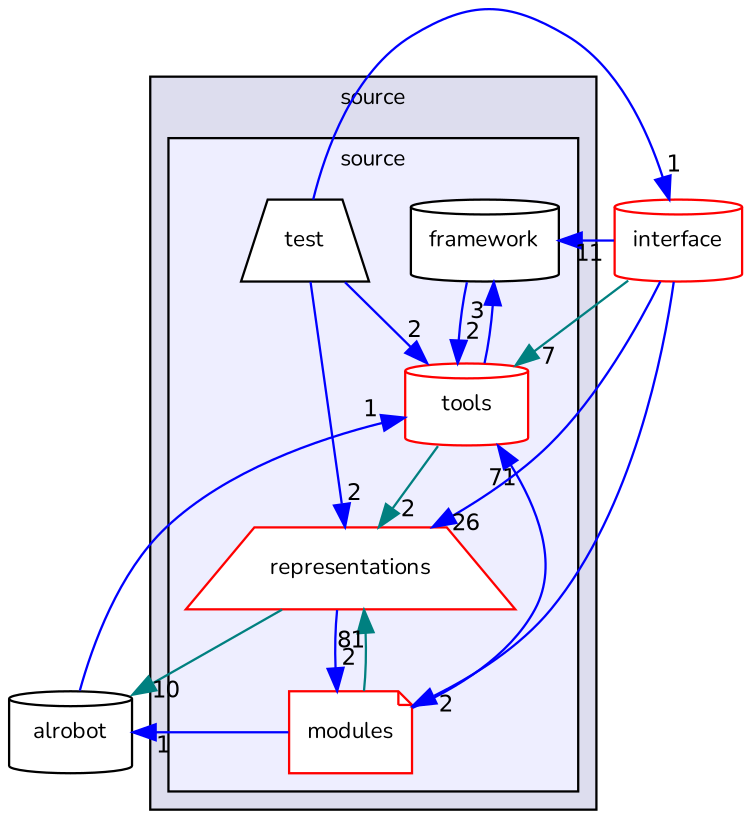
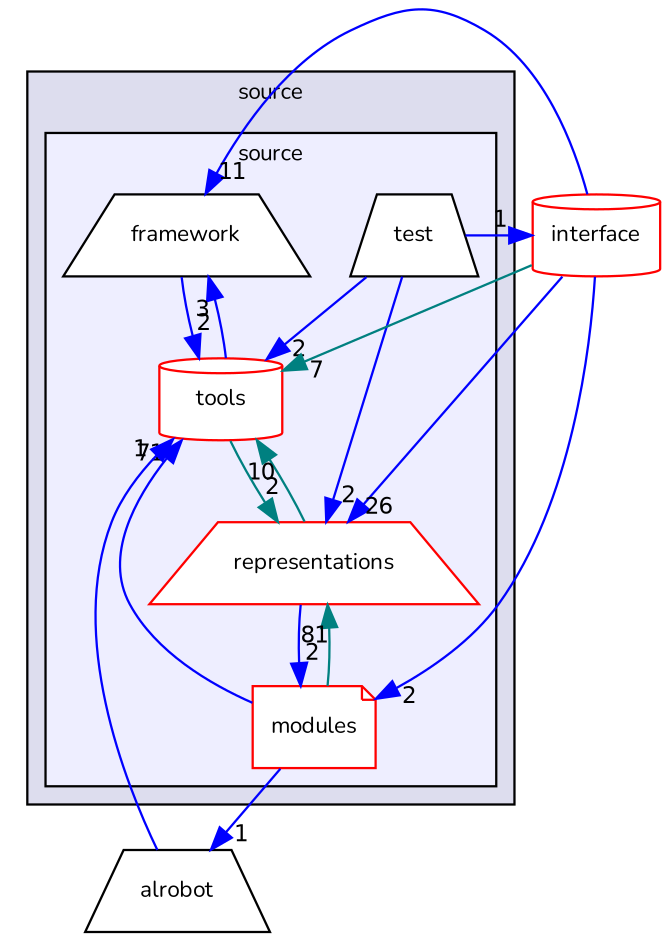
(485, 241) -> (187, 235)
(218, 646) -> (288, 490)
(71, 732) -> (178, 891)
